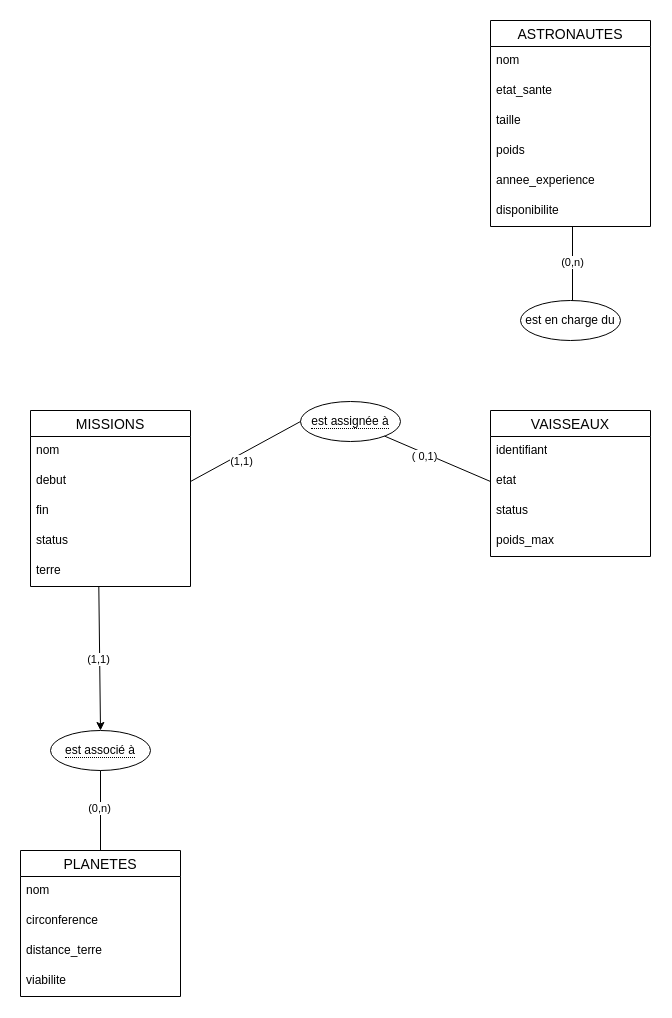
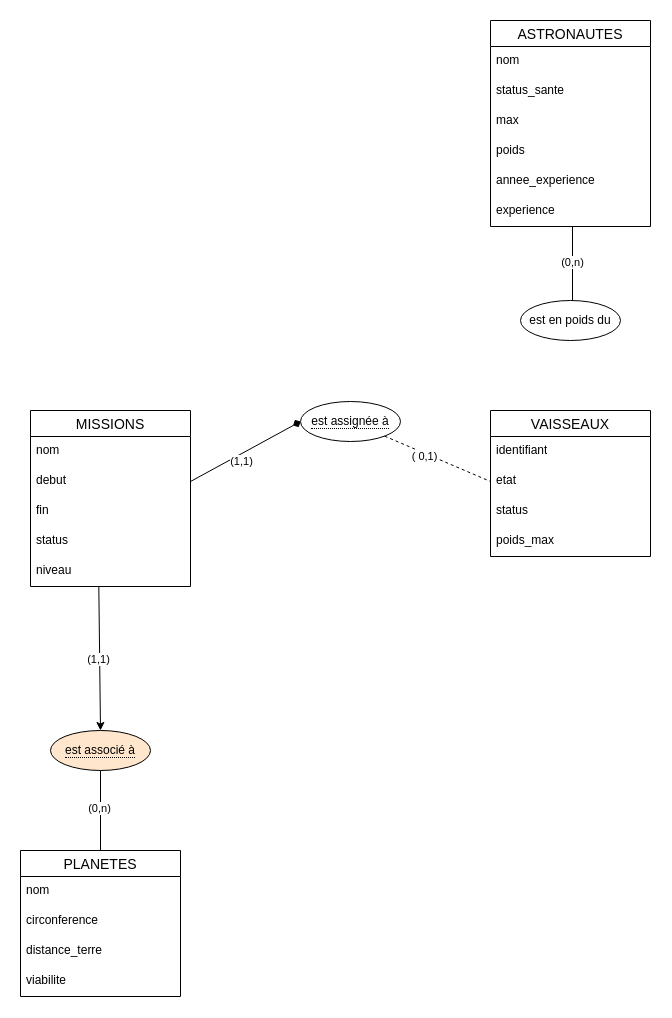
(530, 91) -> (537, 91)
(512, 121) -> (507, 121)
(532, 211) -> (529, 211)
(571, 321) -> (571, 321)
(296, 424) -> (293, 426)
(461, 469) -> (461, 469)
(53, 571) -> (55, 571)
(101, 751) -> (101, 751)
